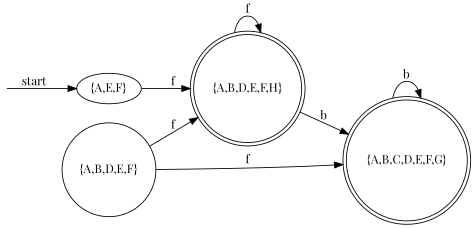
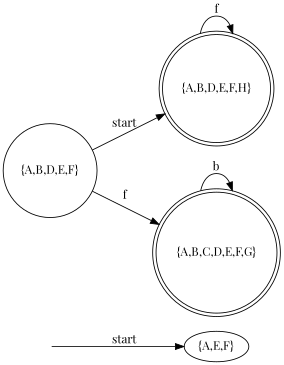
(162, 89) -> none
(320, 121) -> none
(173, 125) -> (125, 124)
